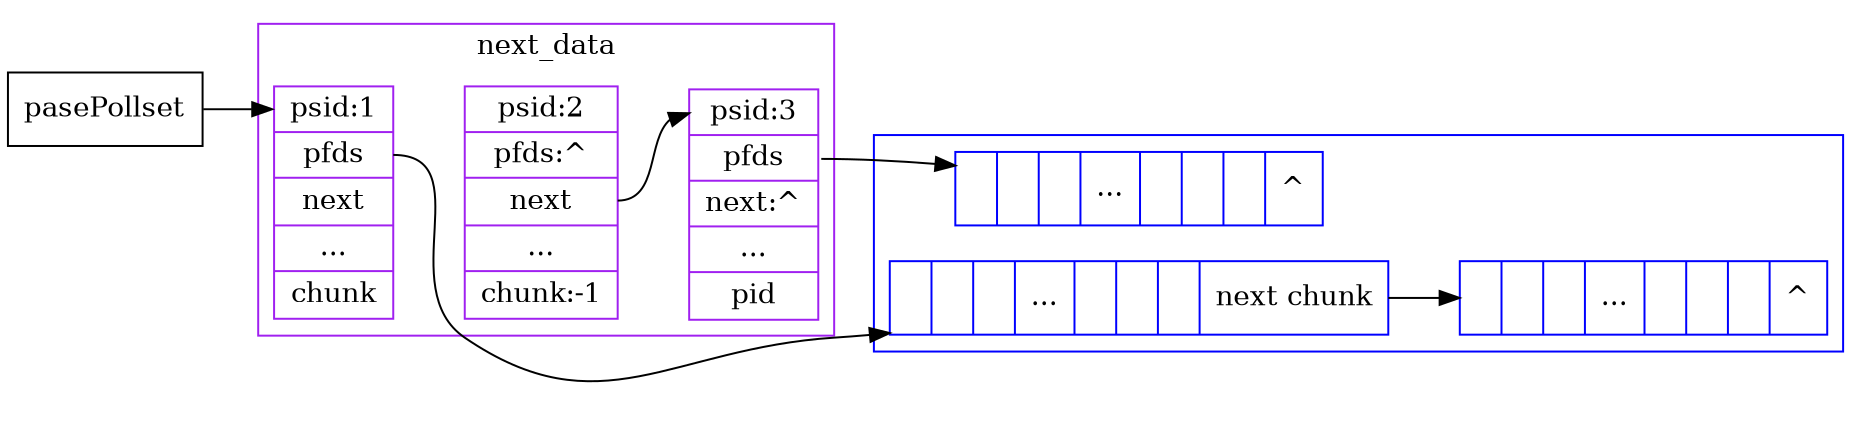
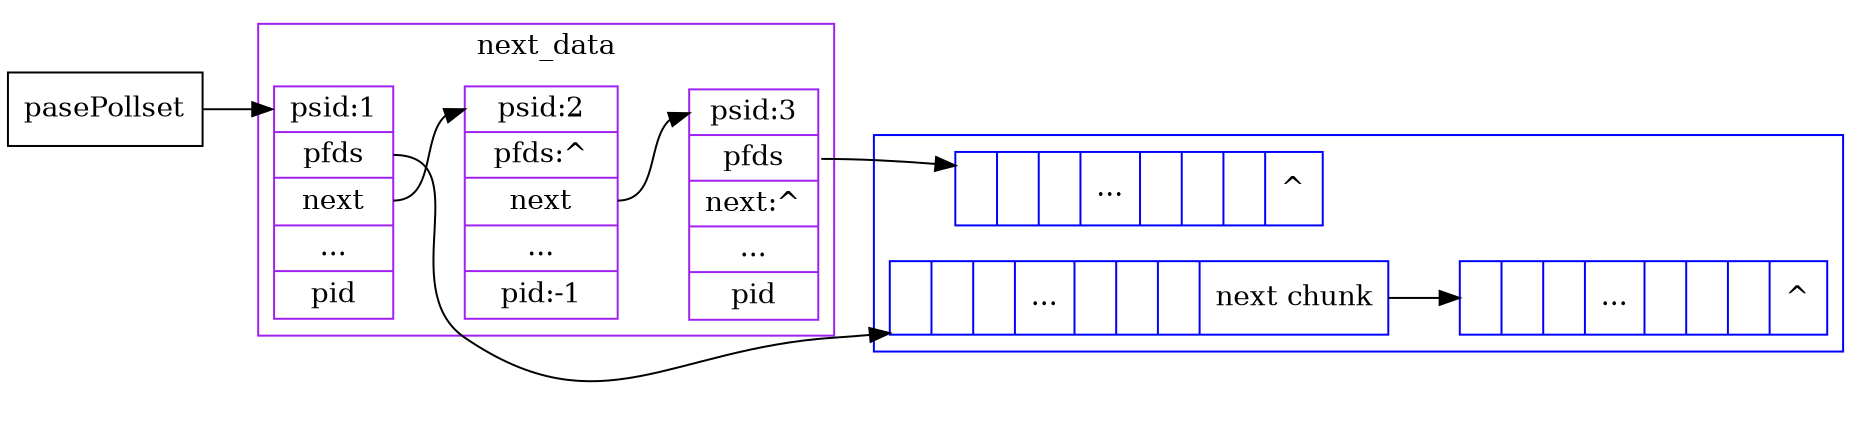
none -> (429, 155)
(334, 294) -> (334, 294)
(541, 294) -> (541, 294)
